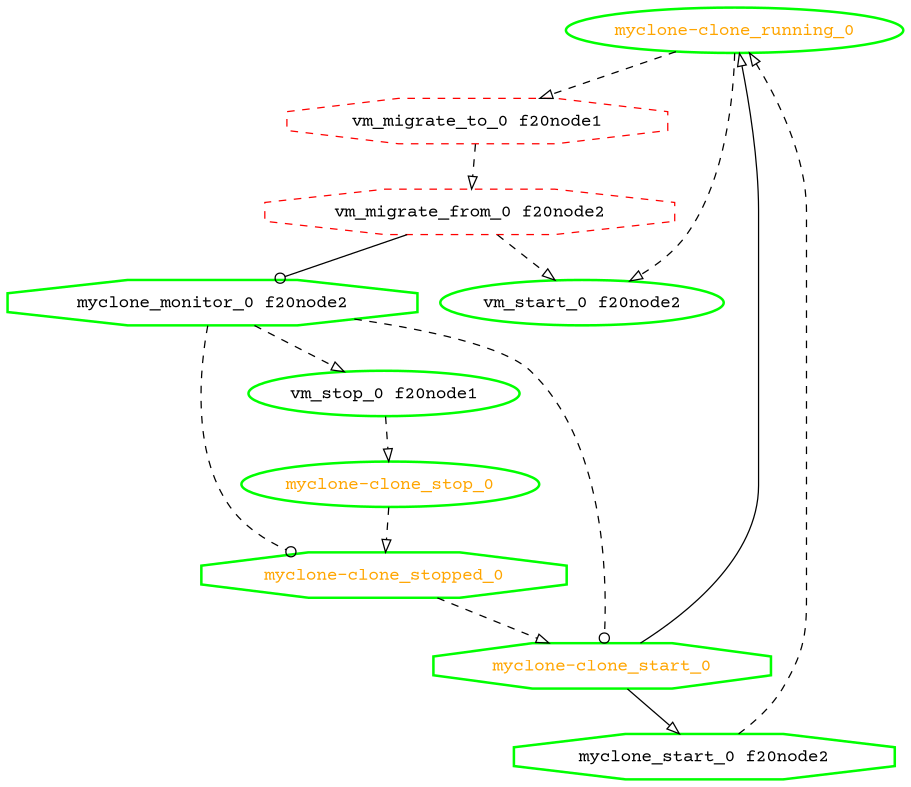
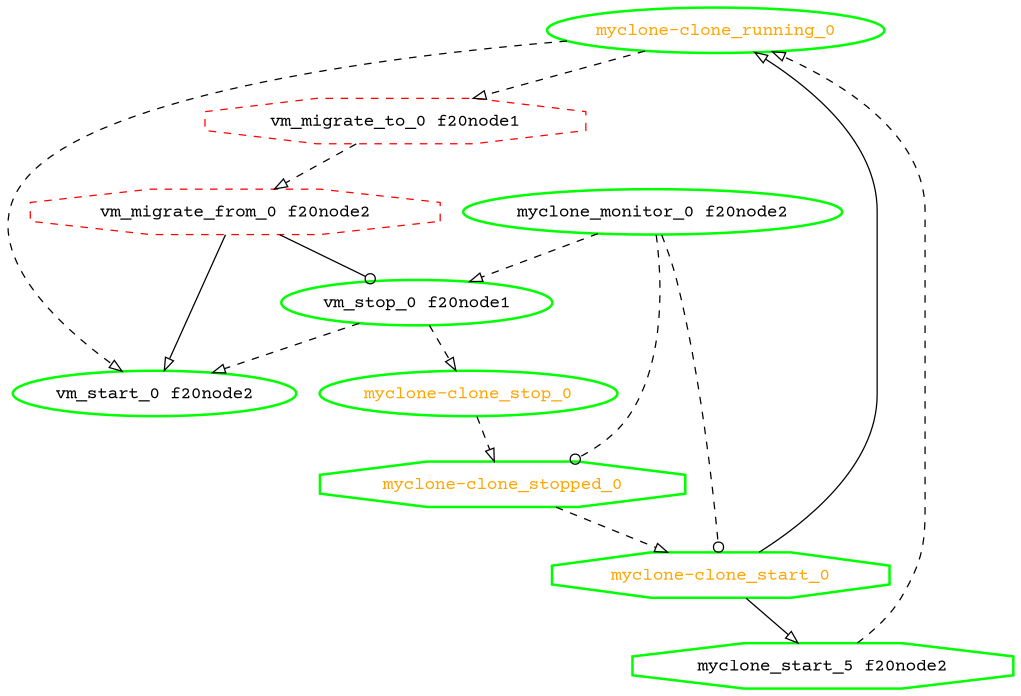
(521, 254) -> (198, 297)
(346, 256) -> (323, 256)
(213, 303) -> (653, 212)
none -> (292, 346)
(704, 757) -> (823, 666)
